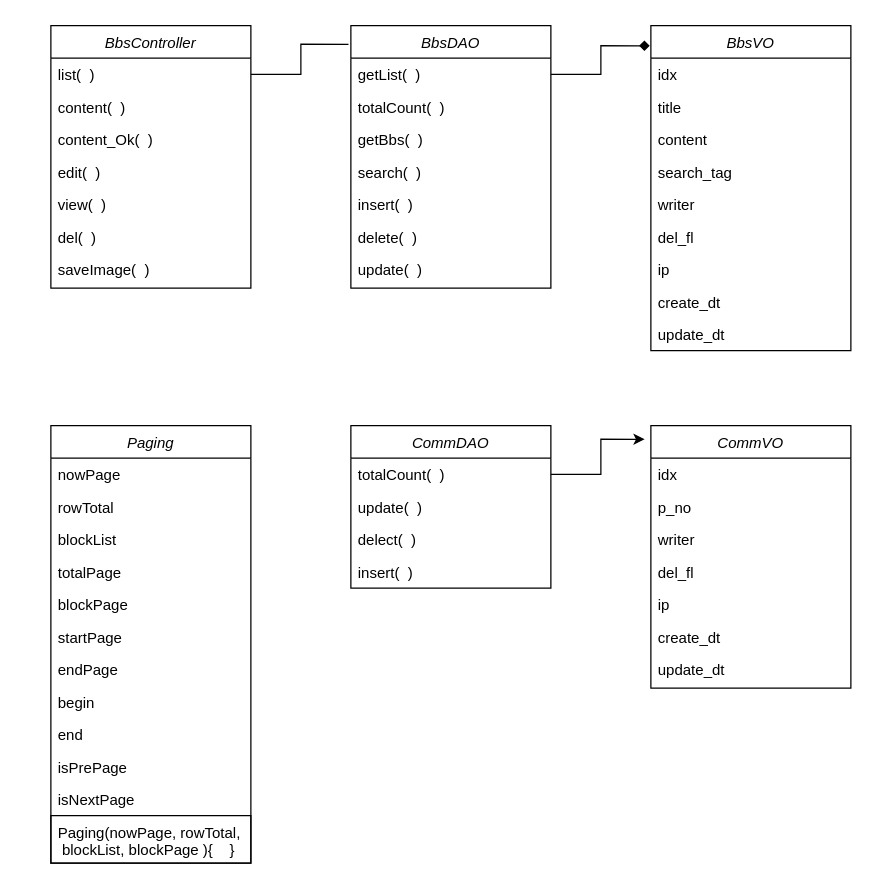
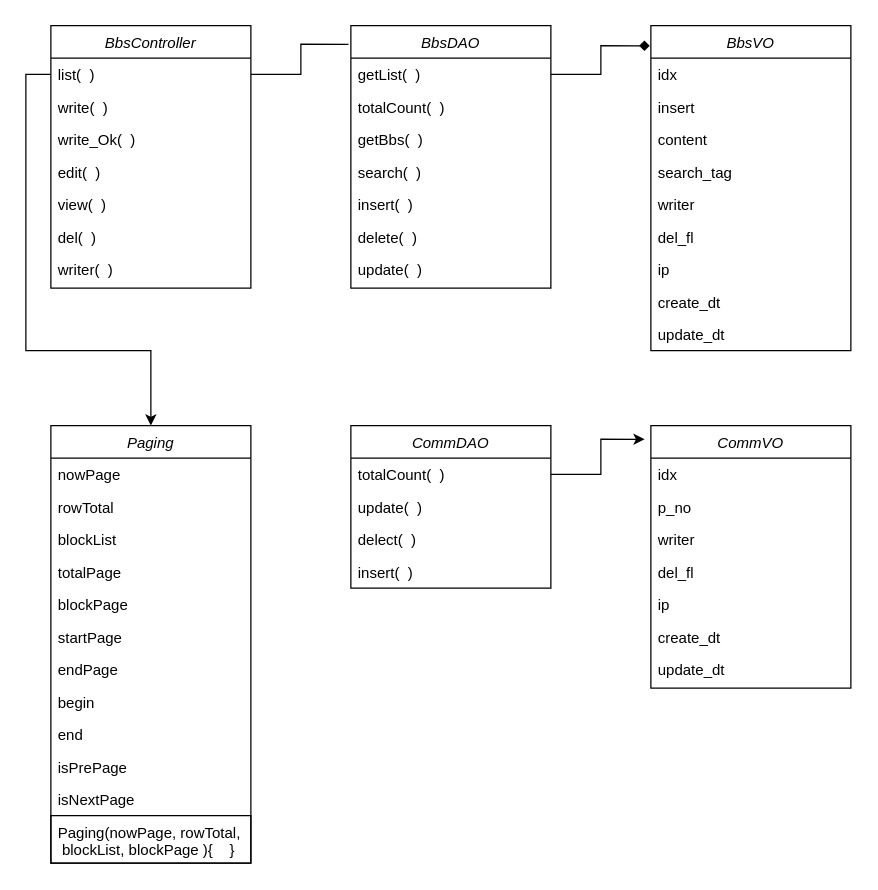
(102, 108) -> (91, 108)
(675, 108) -> (681, 108)
(114, 140) -> (104, 140)
(110, 270) -> (96, 270)
none -> (26, 298)
